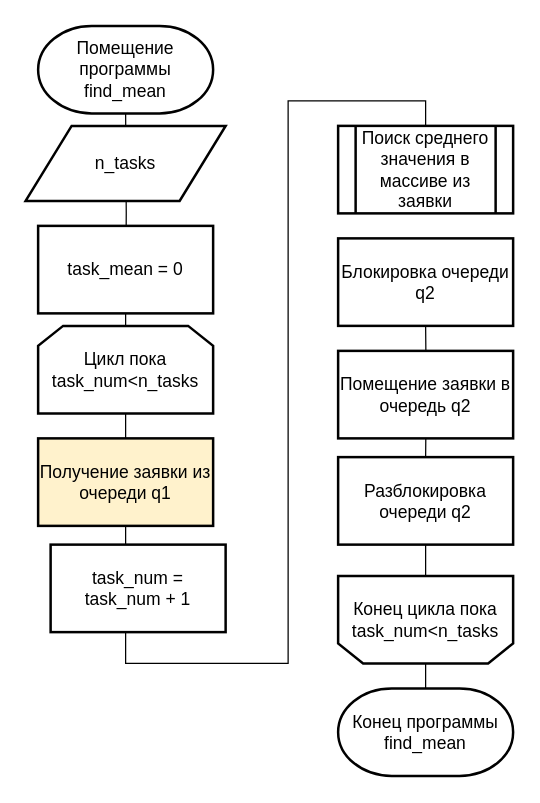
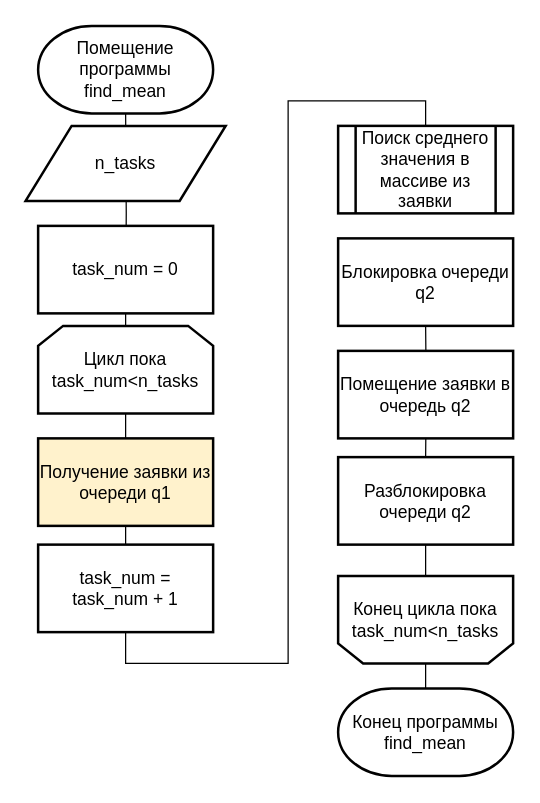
(126, 269) -> (126, 269)
(138, 588) -> (126, 588)
